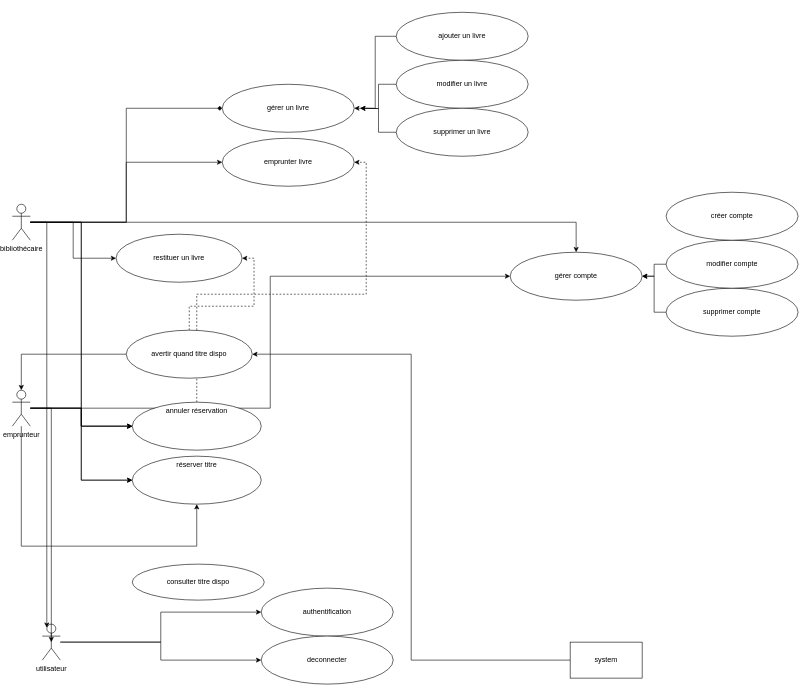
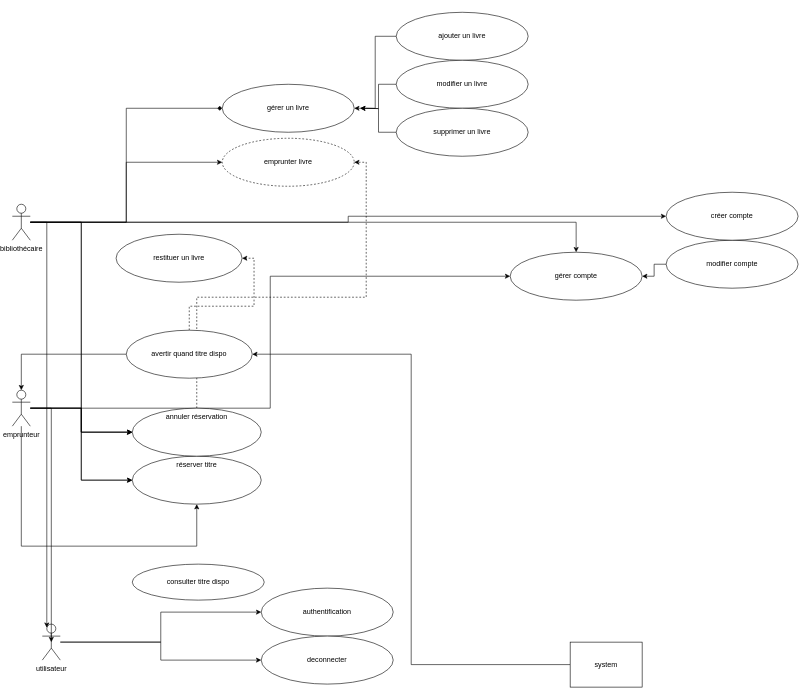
(288, 162) -> (288, 162)
(110, 258) -> (364, 216)
(654, 301) -> none
(732, 312) -> none
(197, 426) -> (197, 432)
(606, 660) -> (606, 665)
